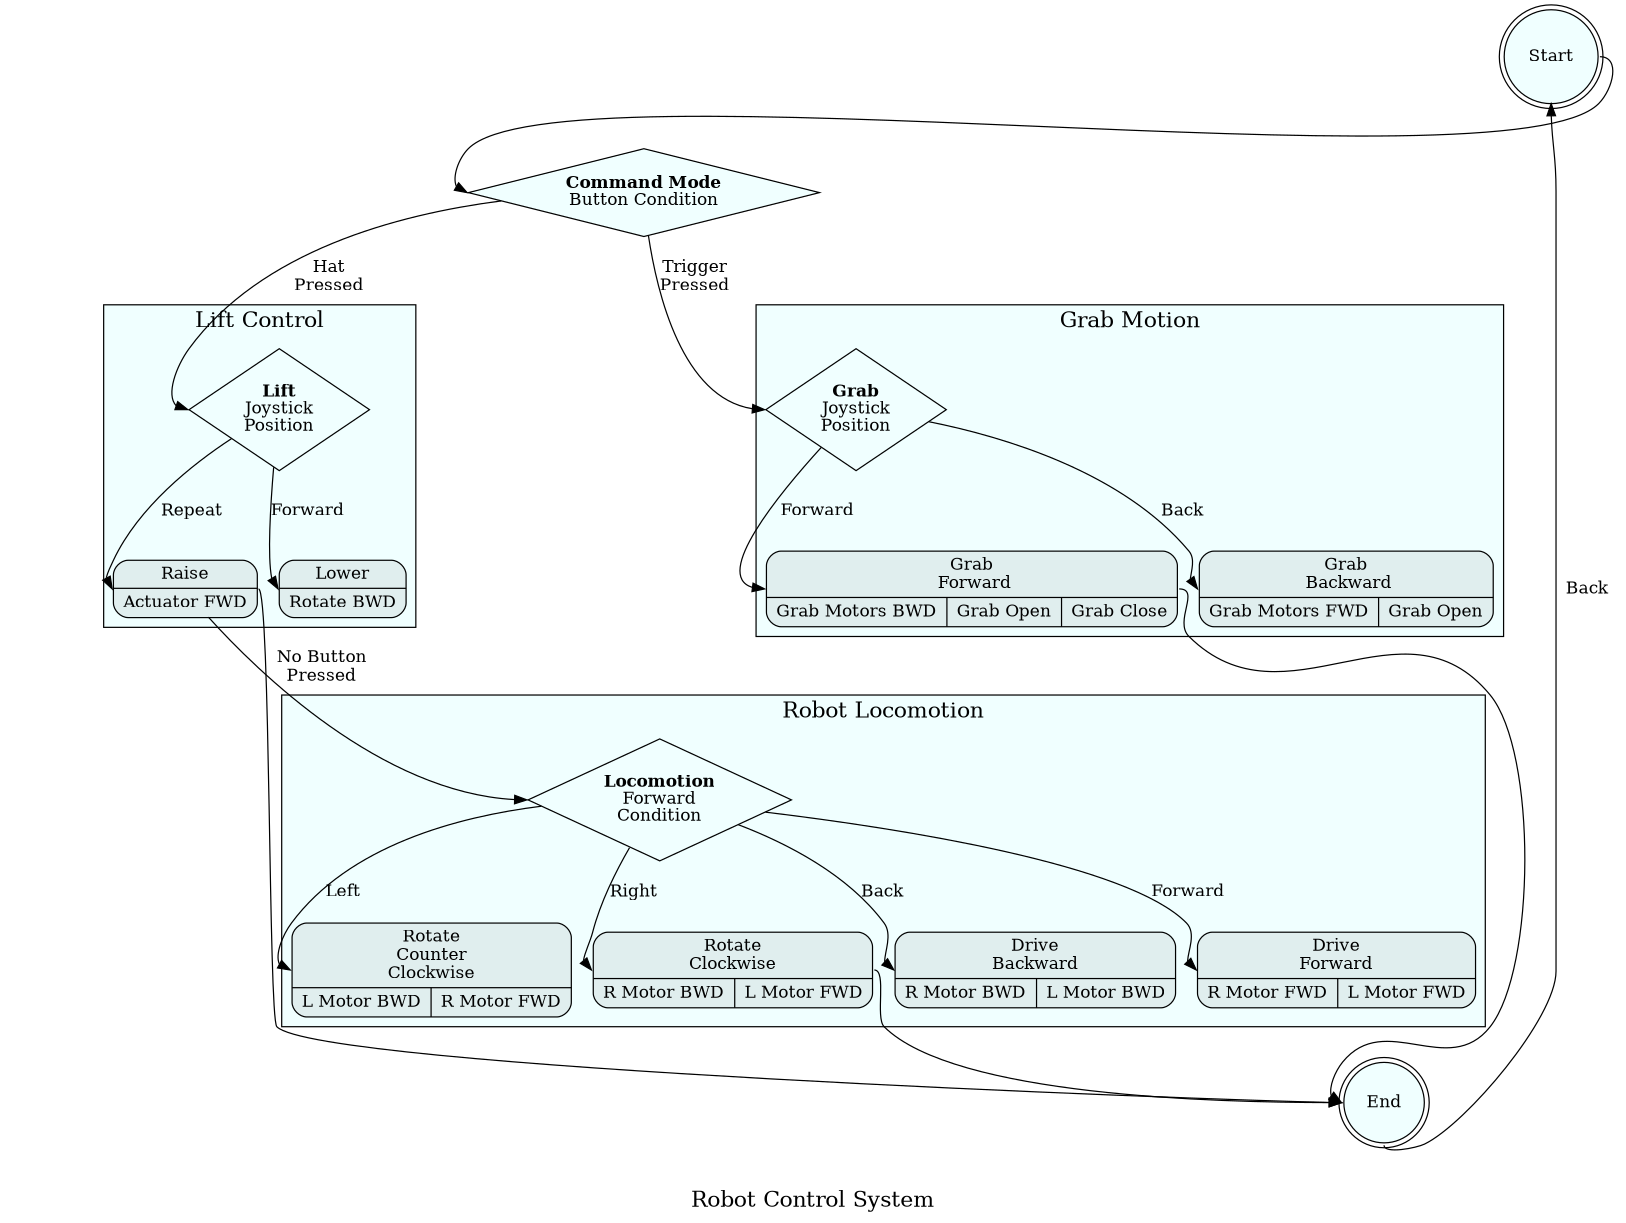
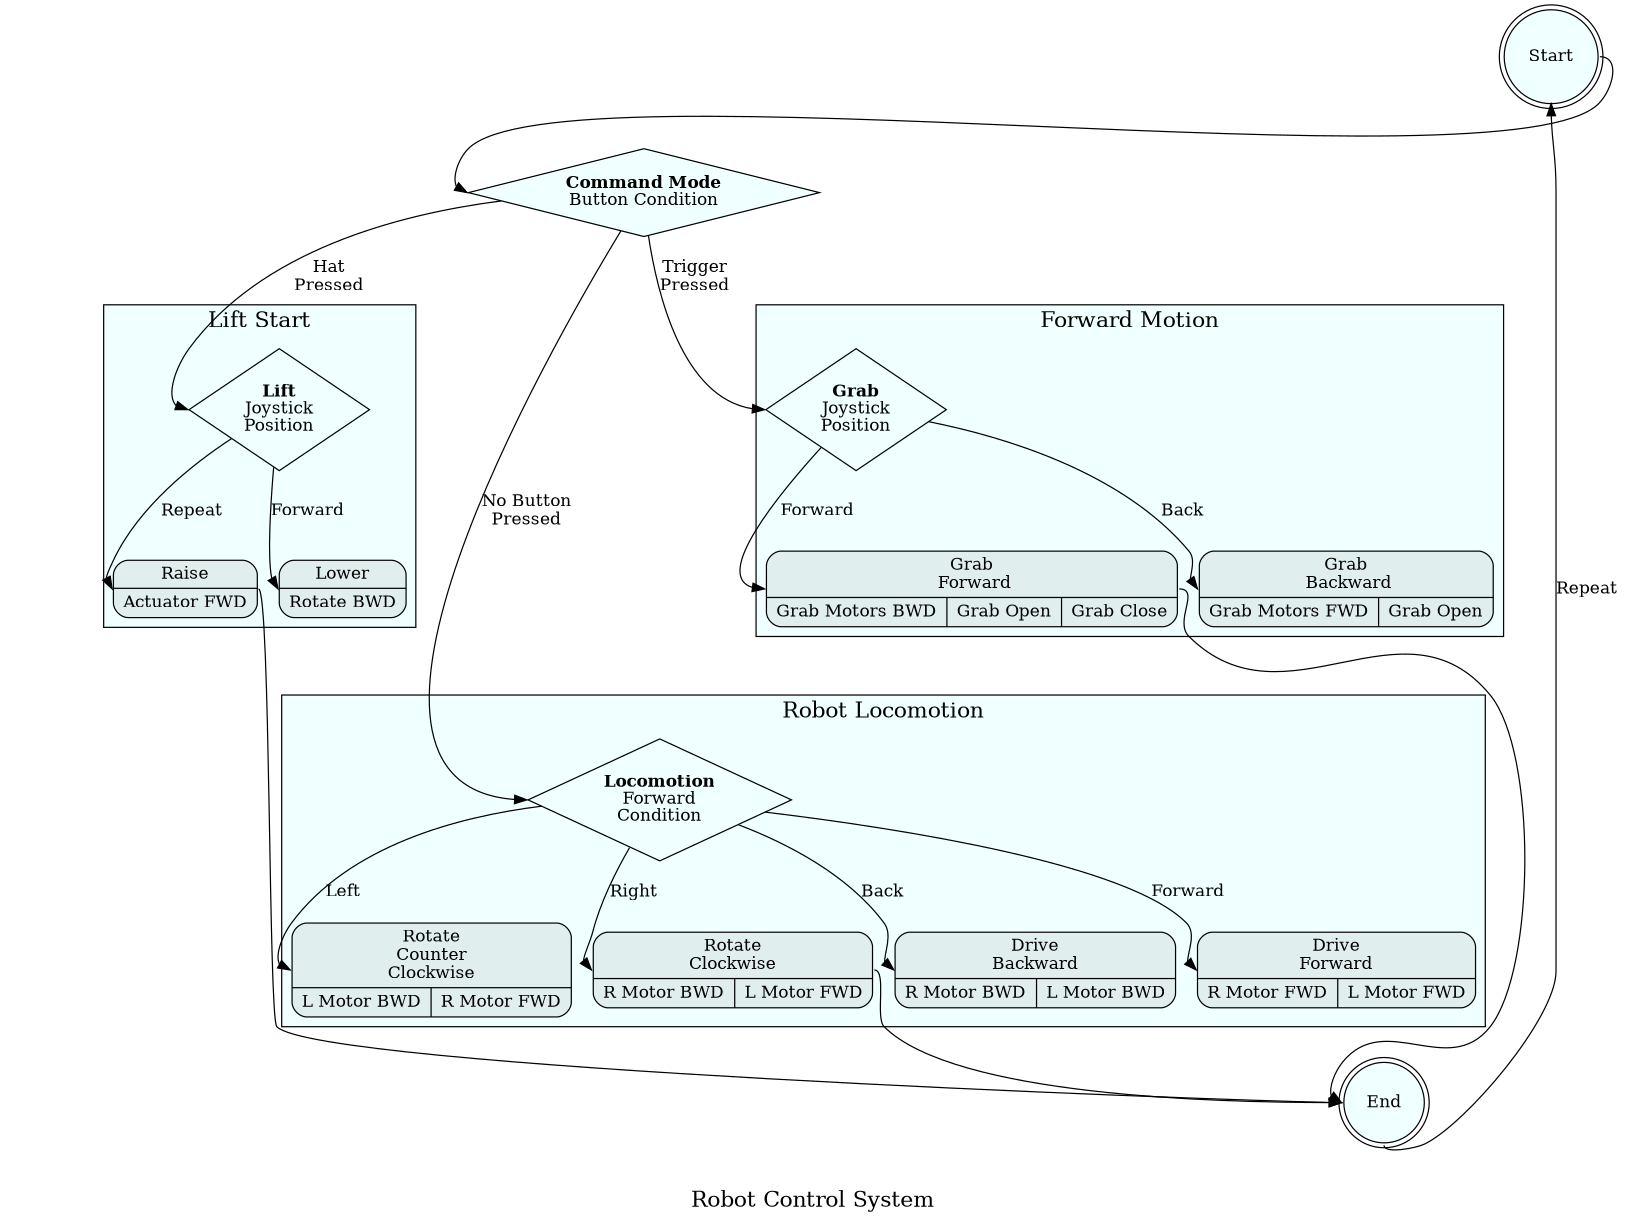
(260, 322) -> (260, 322)
(1130, 322) -> (1130, 322)
(1587, 589) -> (1587, 589)
(346, 736) -> (473, 523)
